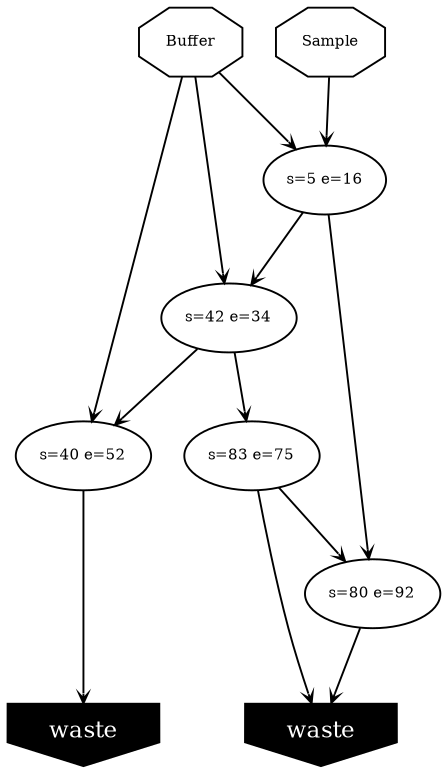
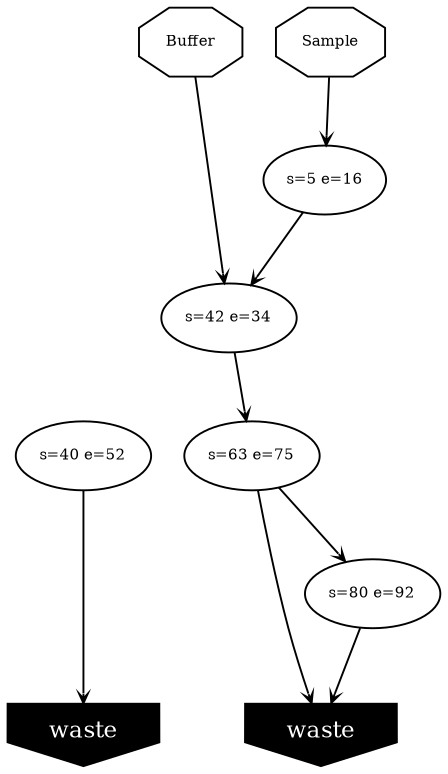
(254, 107) -> none
(138, 244) -> none
(348, 382) -> none
(160, 384) -> none
(252, 456) -> (252, 456)
